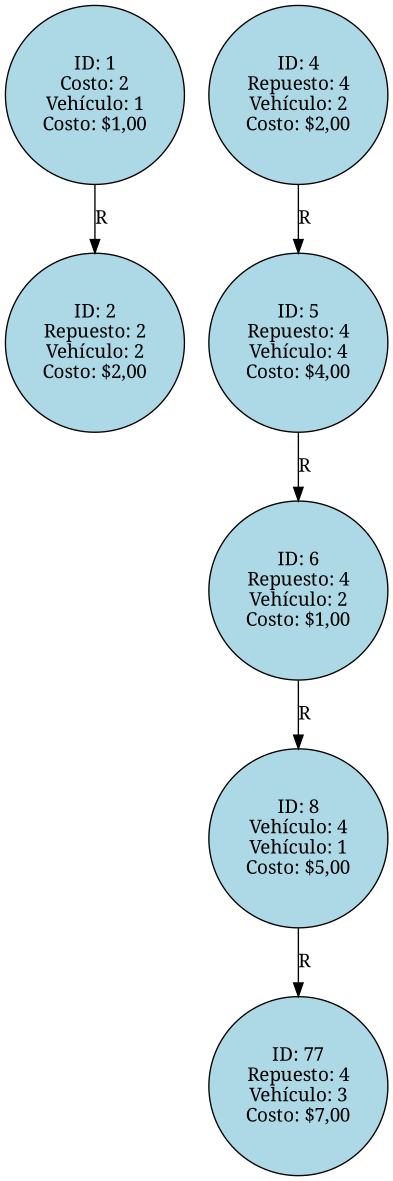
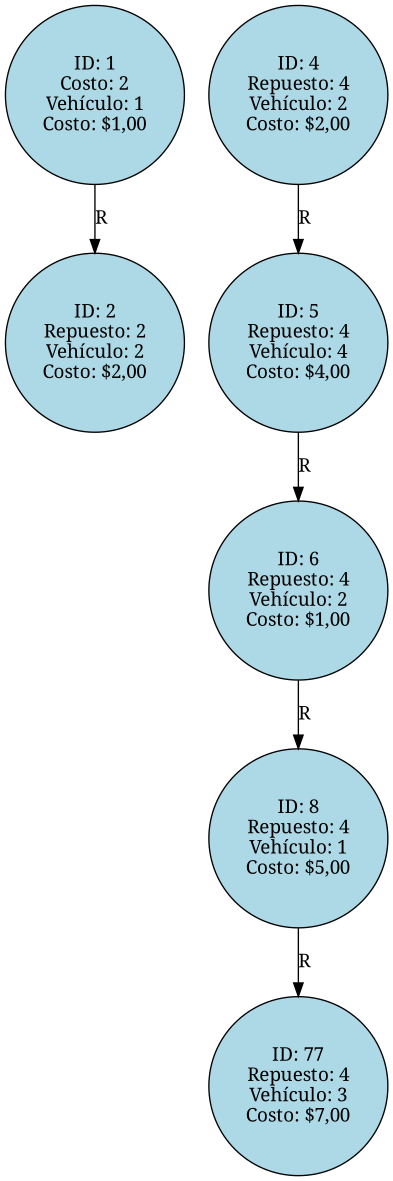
(298, 838) -> (298, 838)
